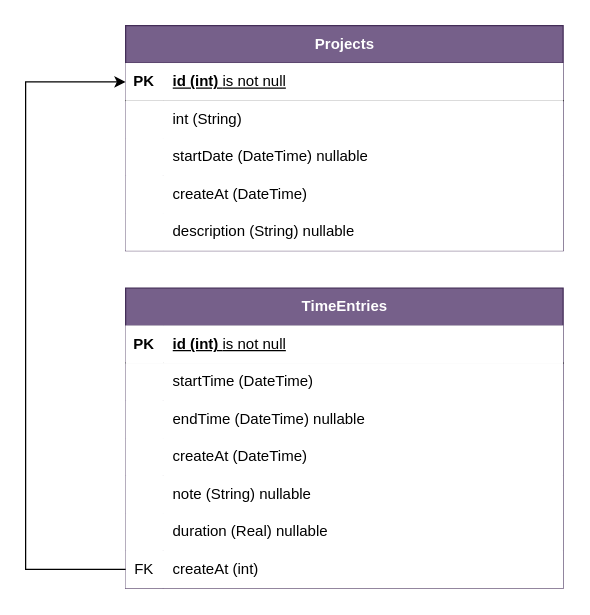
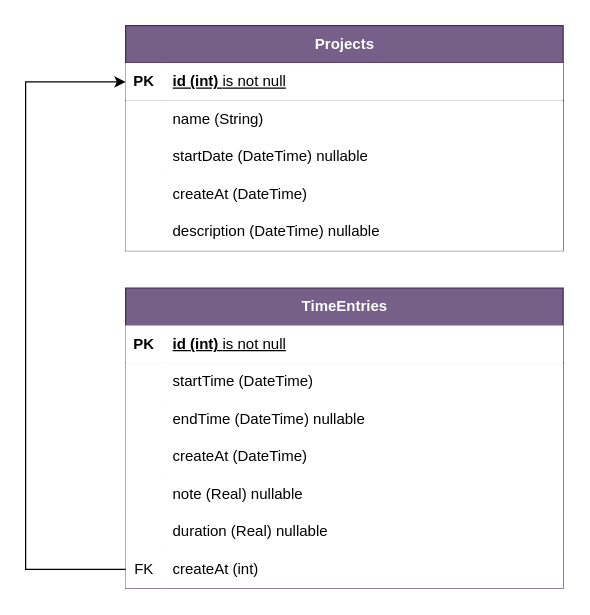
(218, 119) -> (224, 119)
(279, 232) -> (288, 232)
(254, 494) -> (245, 494)
